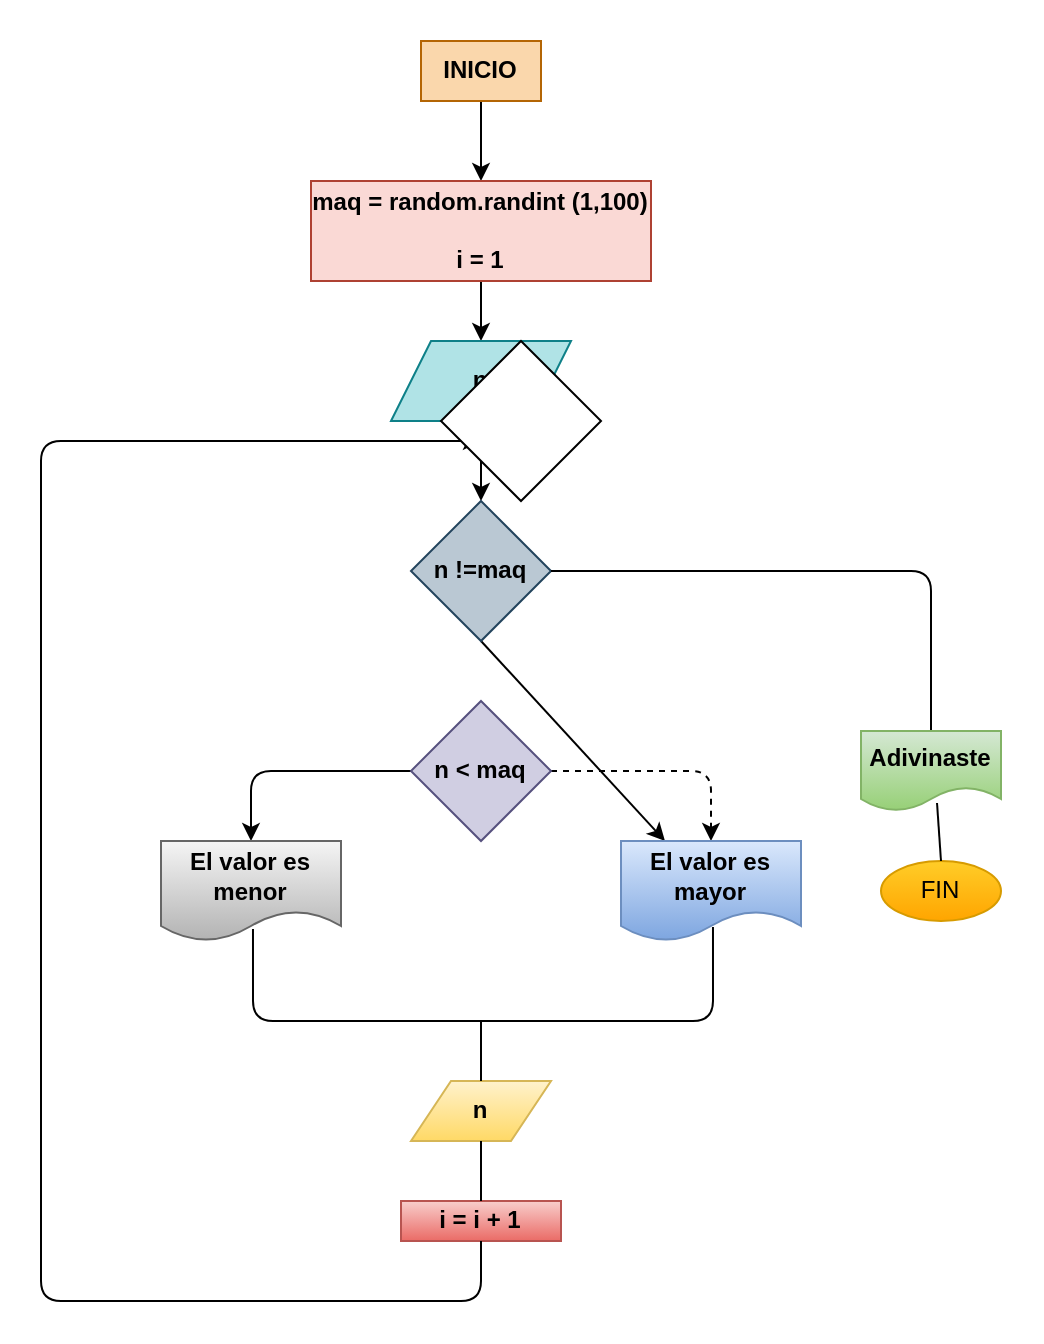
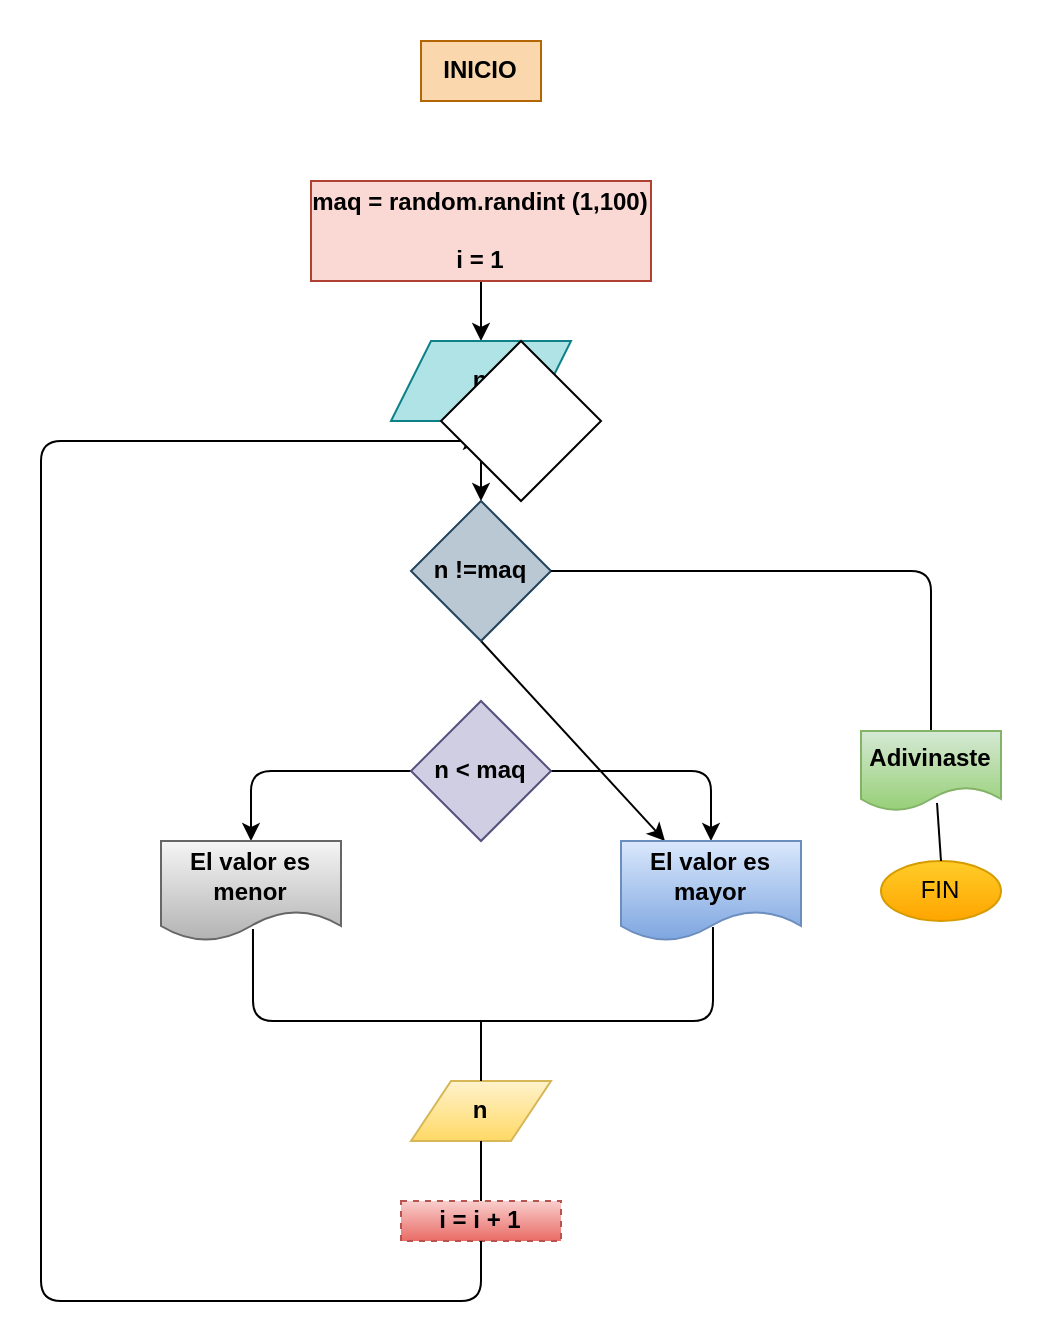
(481, 134) -> none
(677, 771) -> (677, 771)
(481, 1221) -> (481, 1221)
